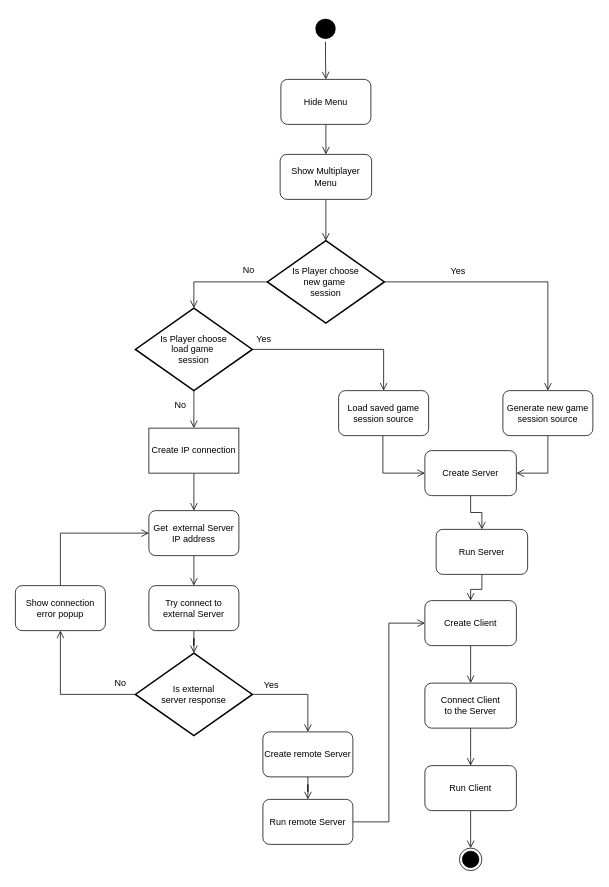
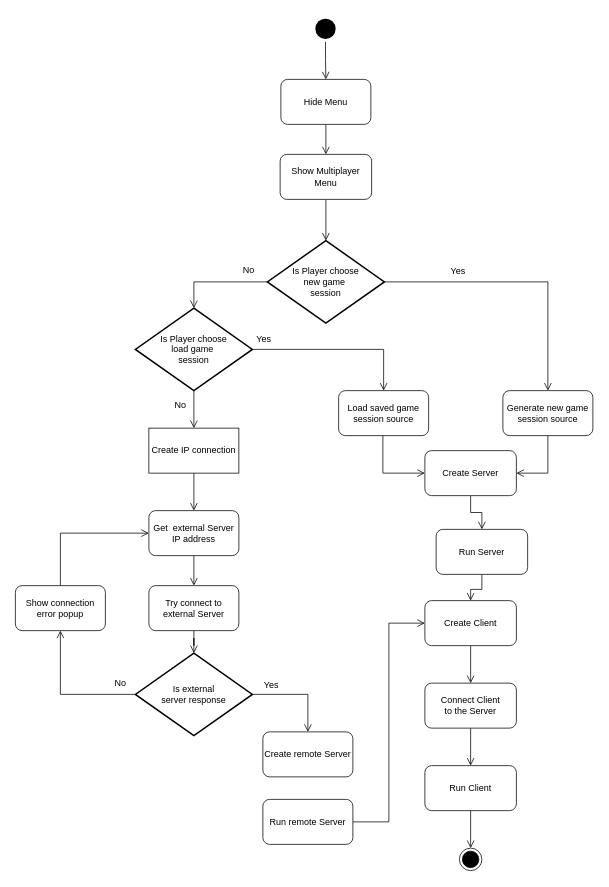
(308, 789) -> none
